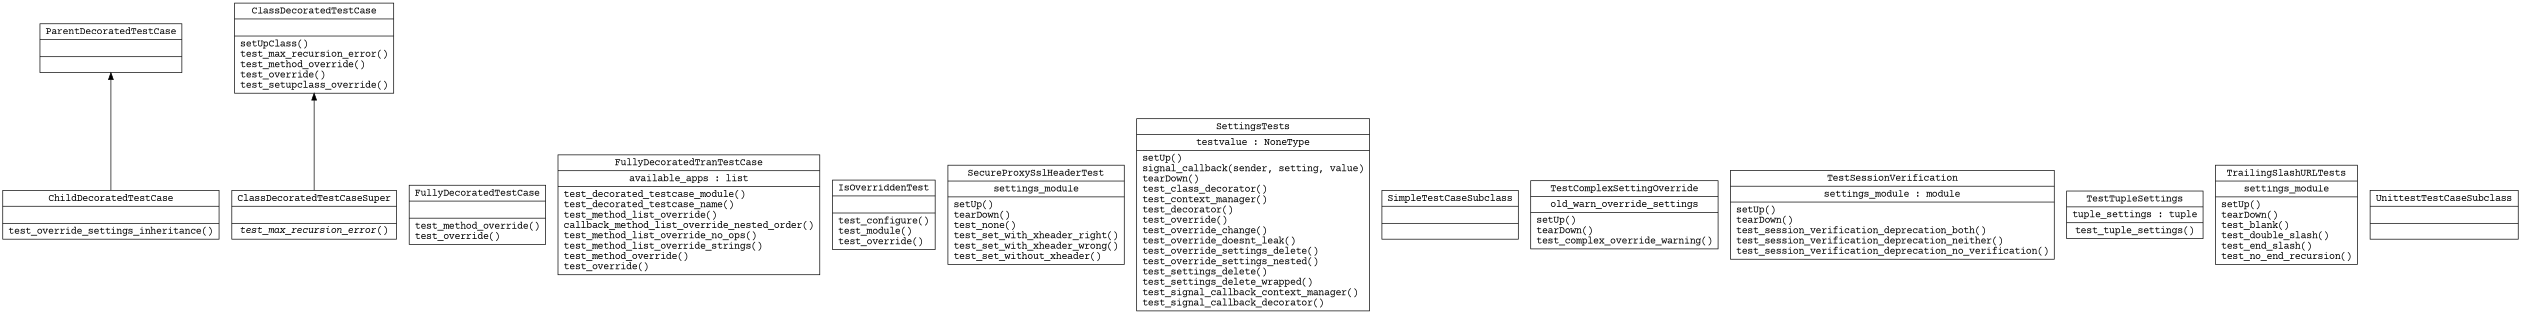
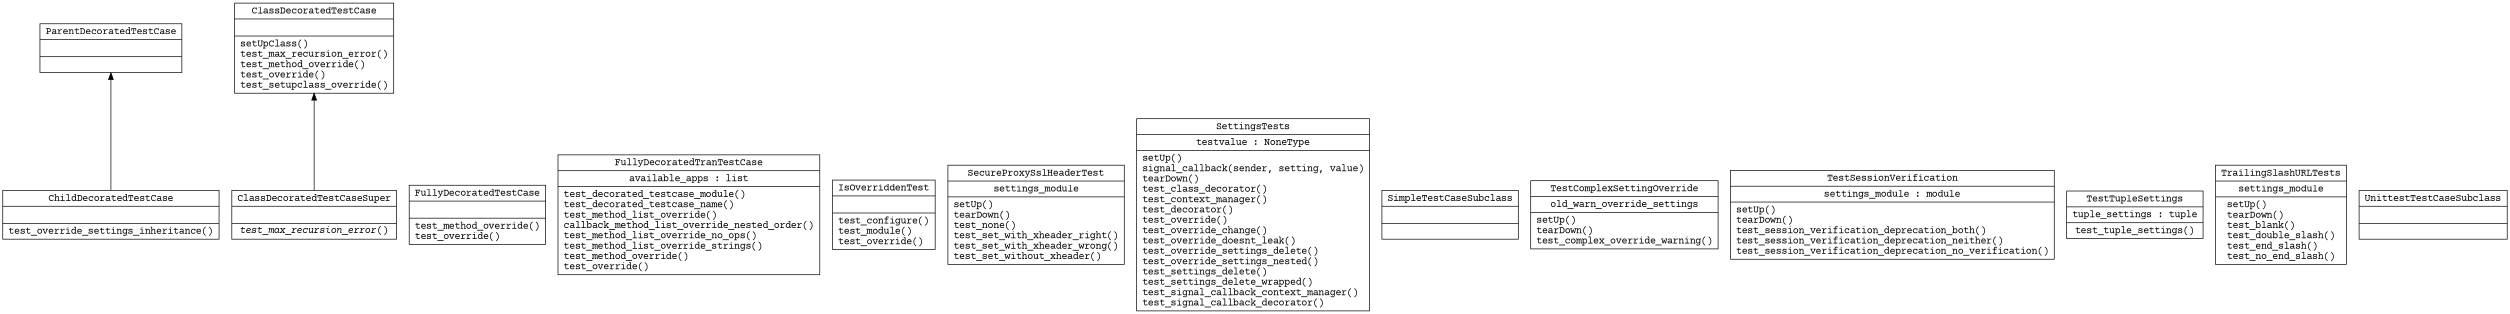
(2286, 256) -> (2281, 256)
